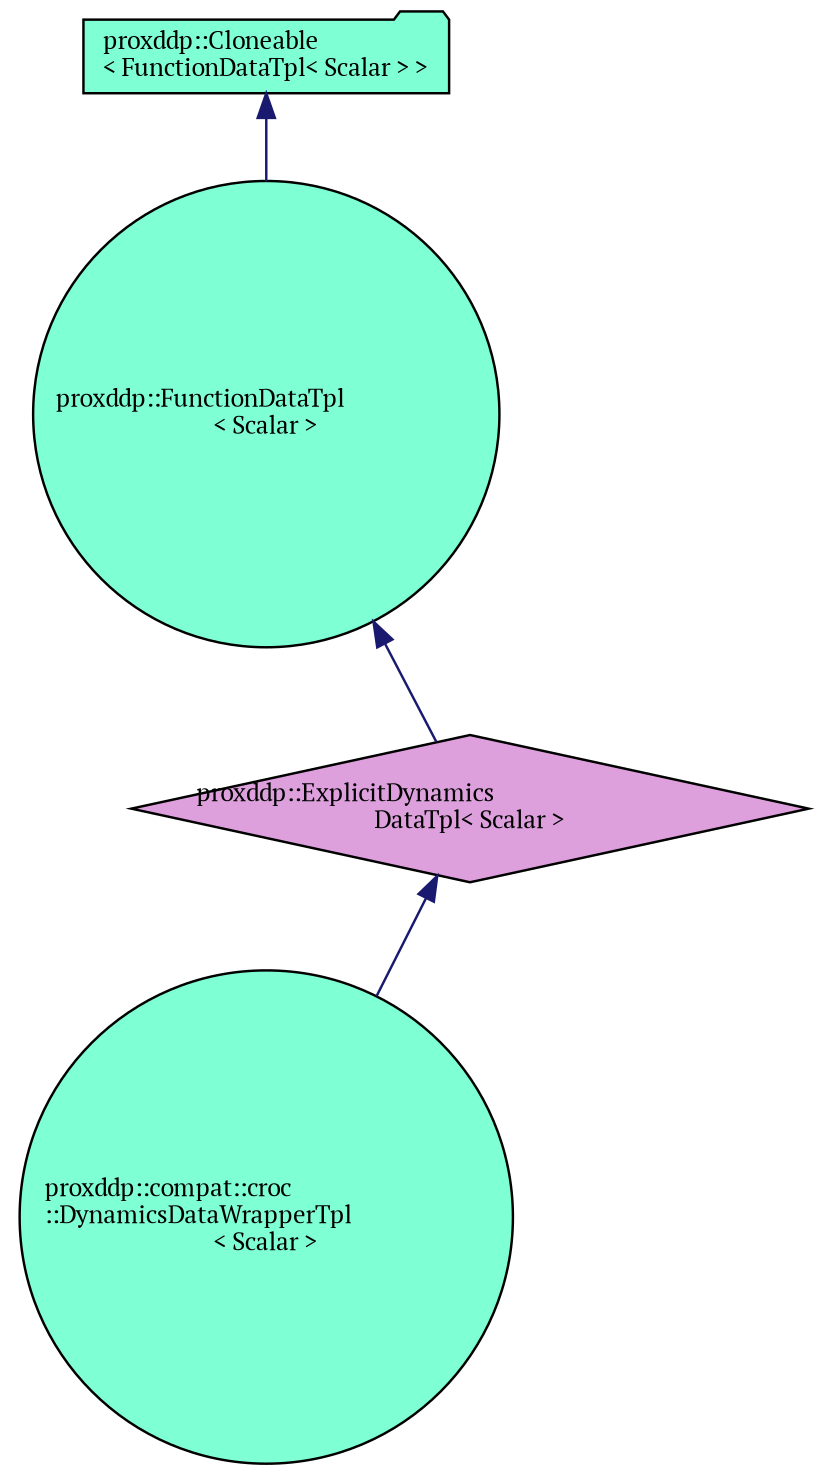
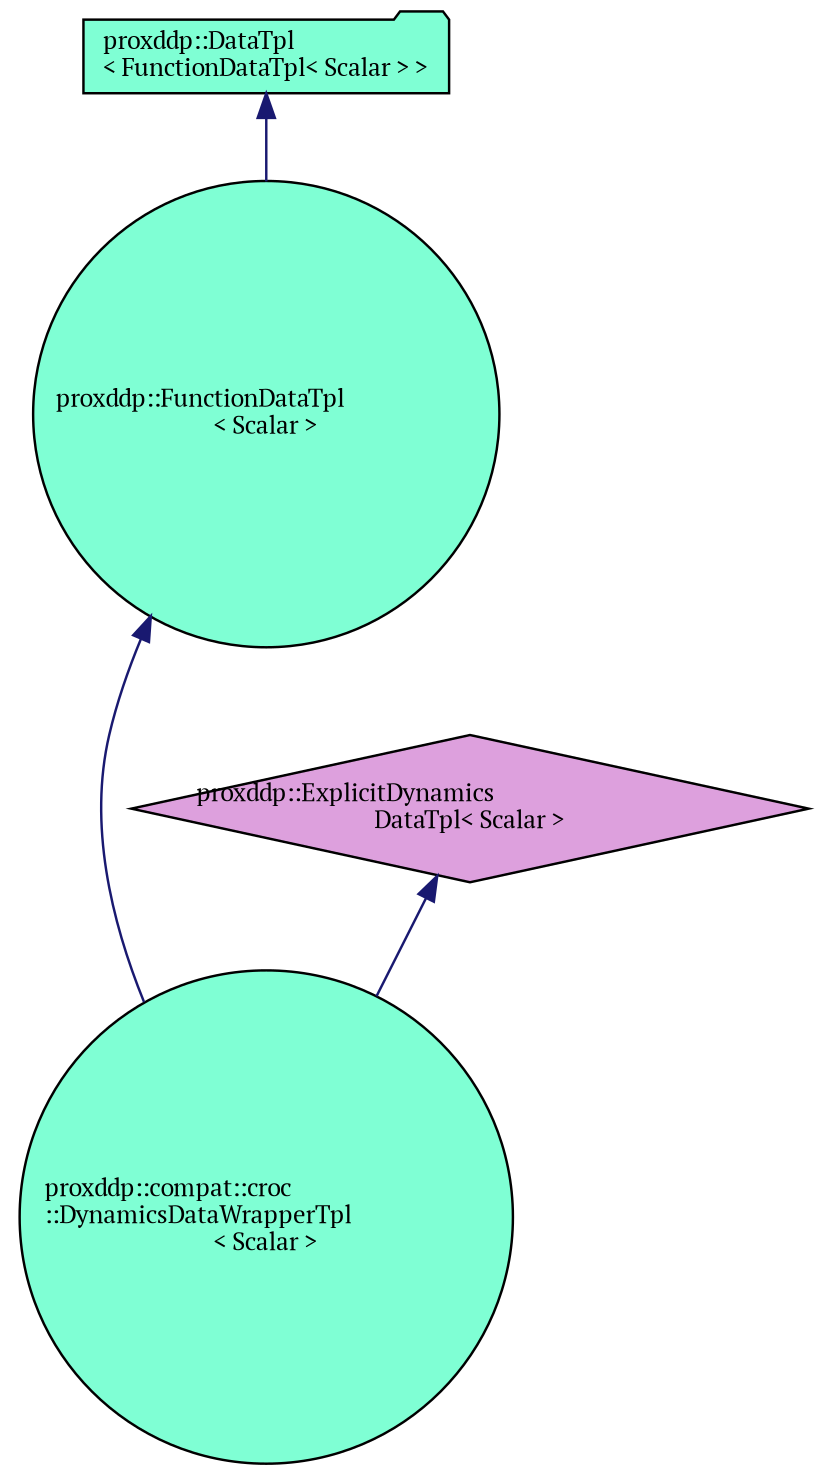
(266, 56) -> (266, 56)
(411, 693) -> (102, 820)
